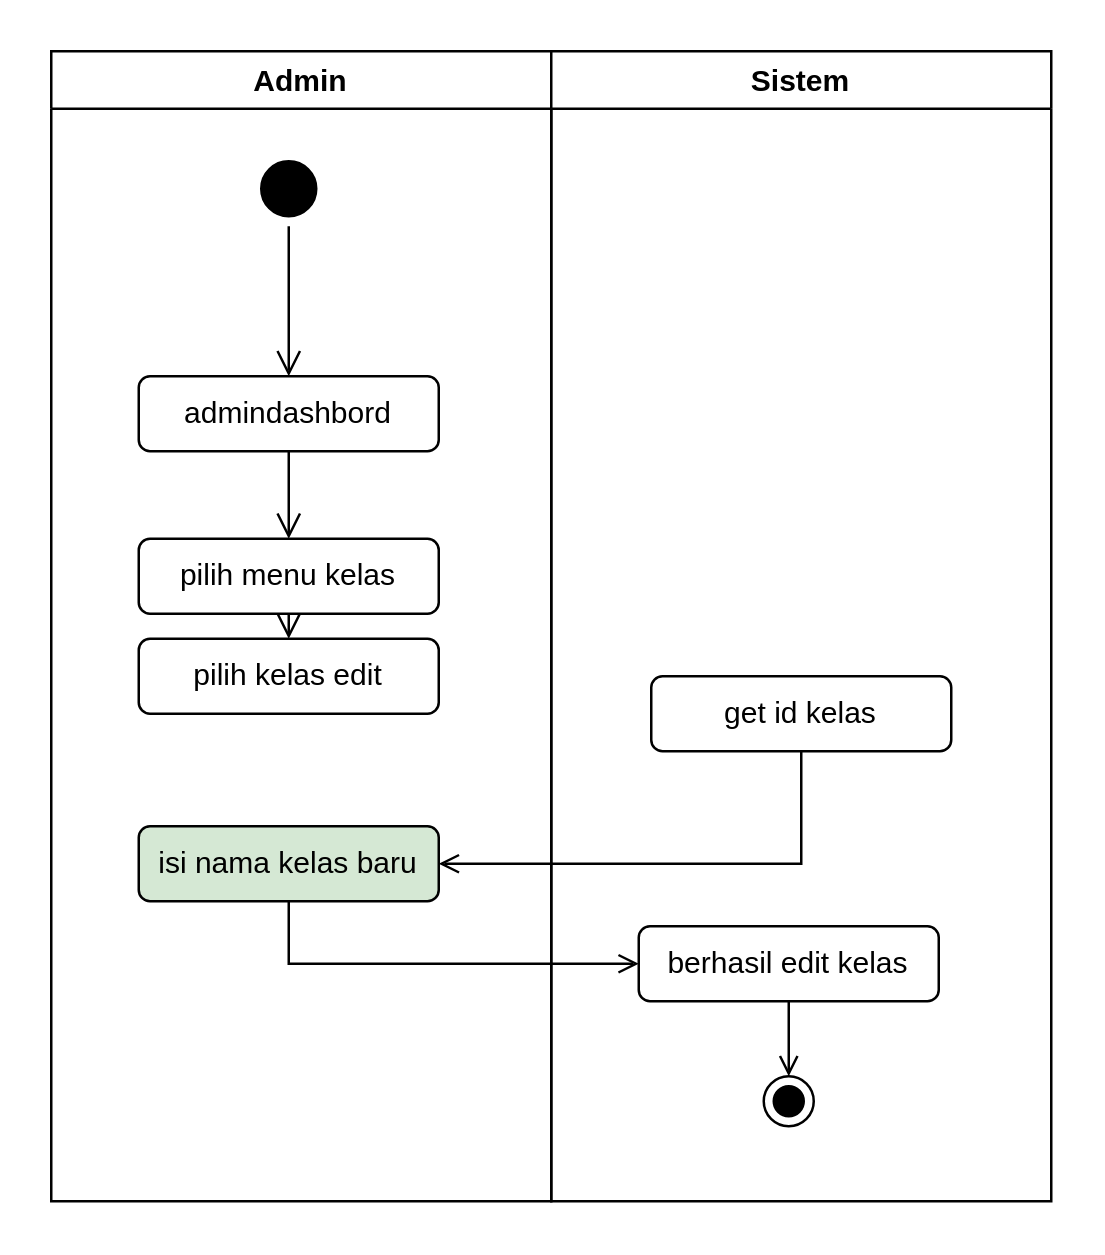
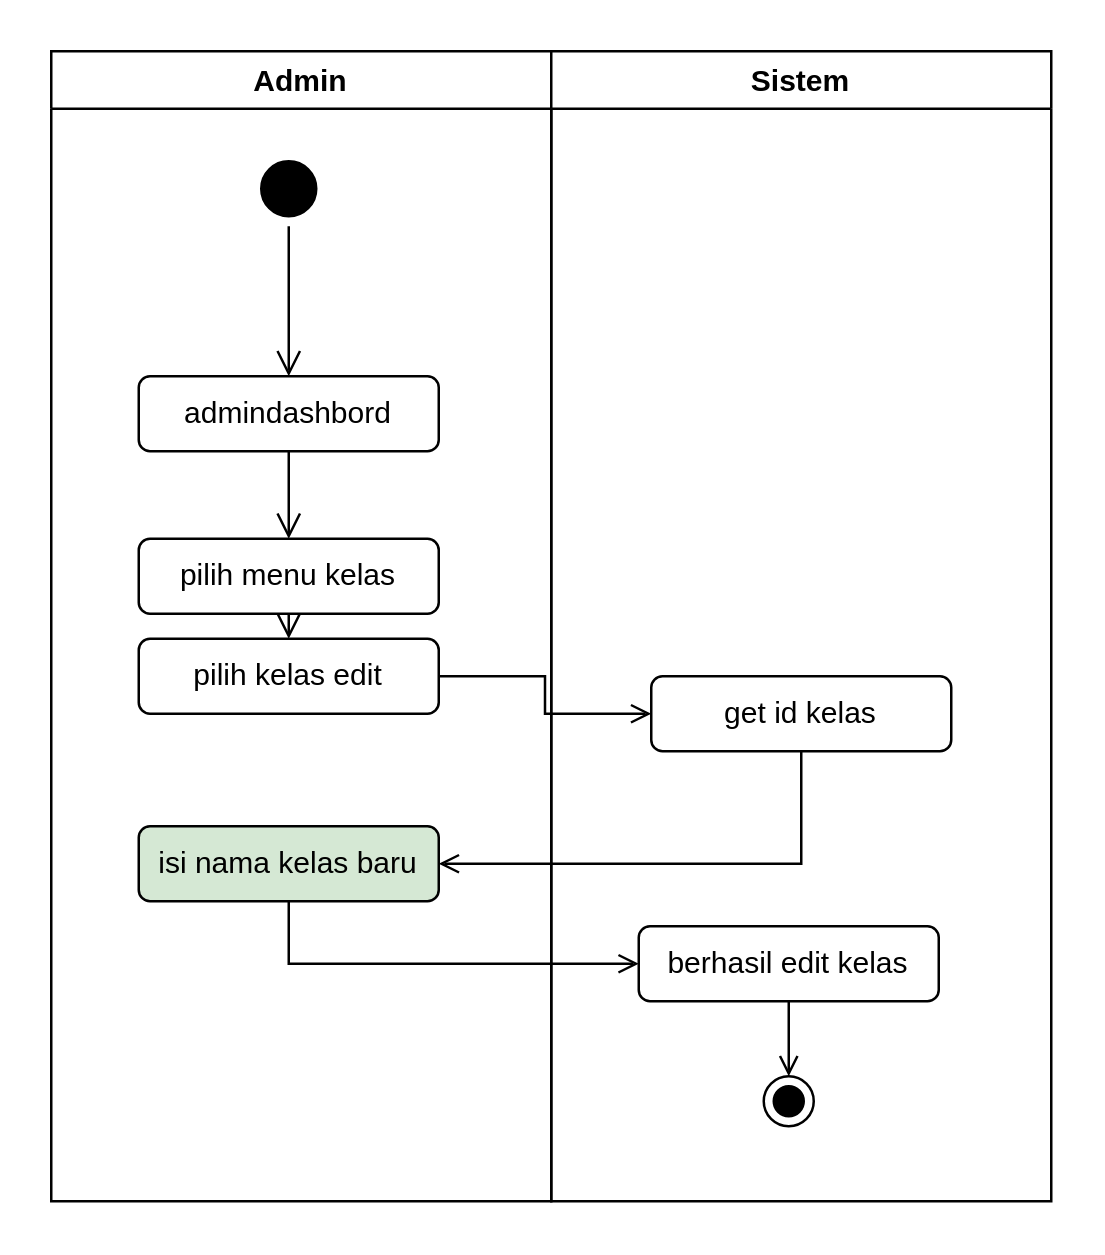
none -> (511, 676)
